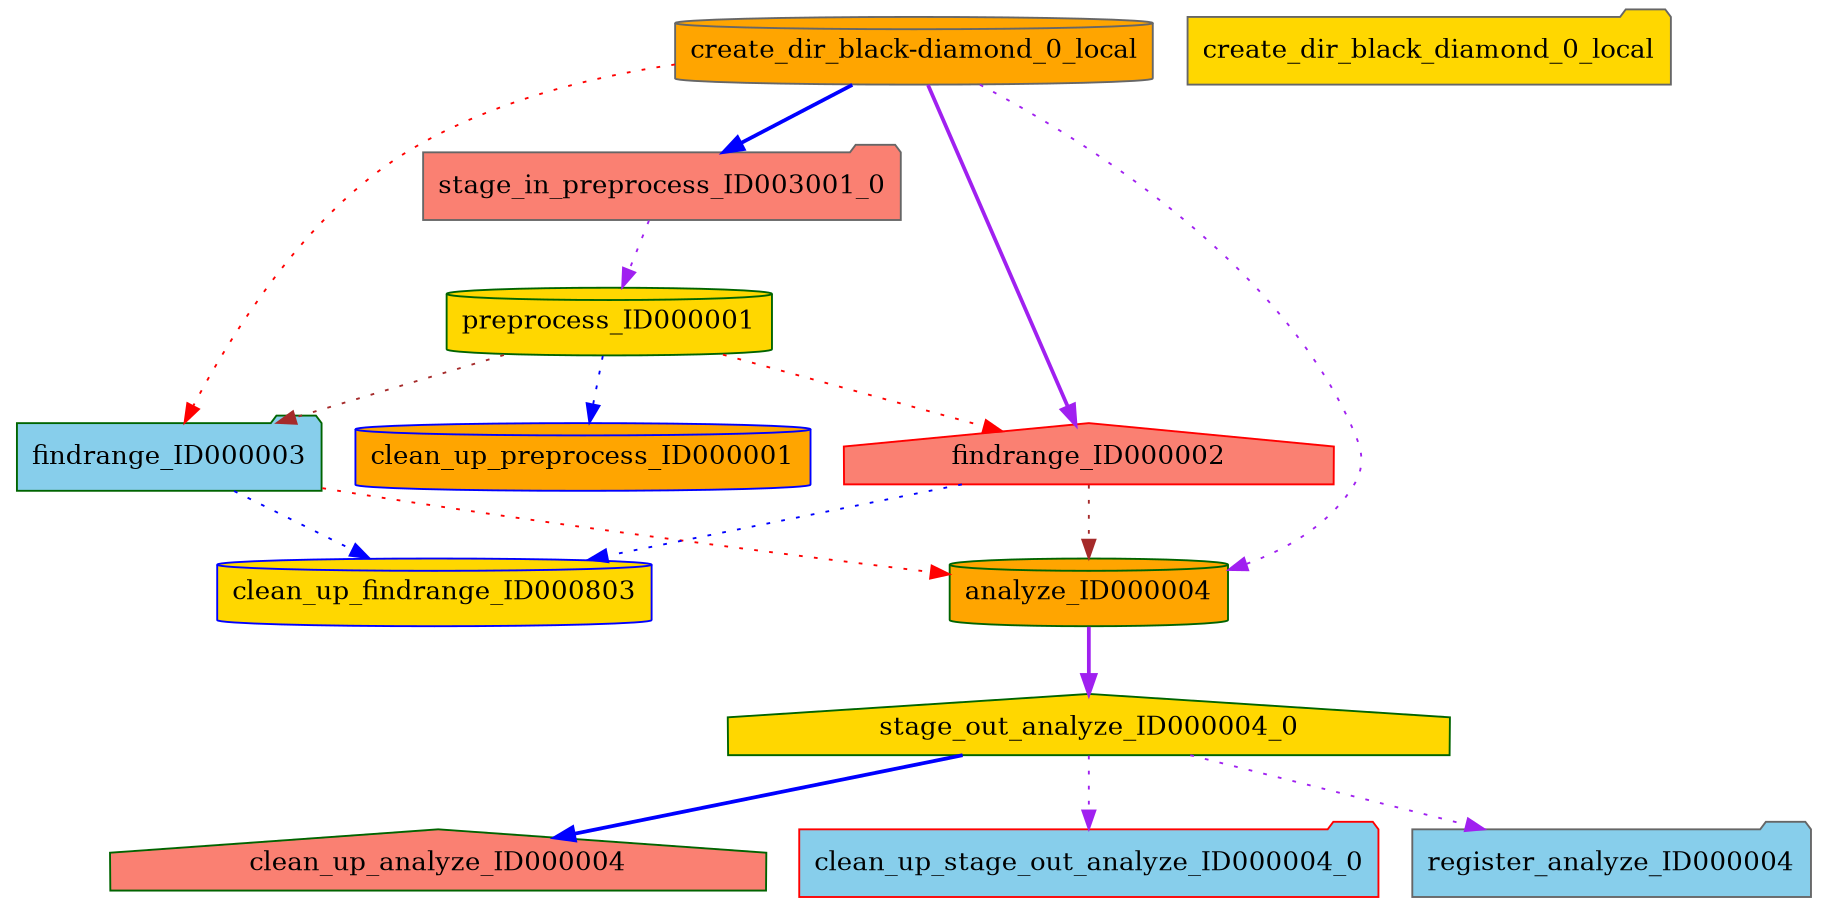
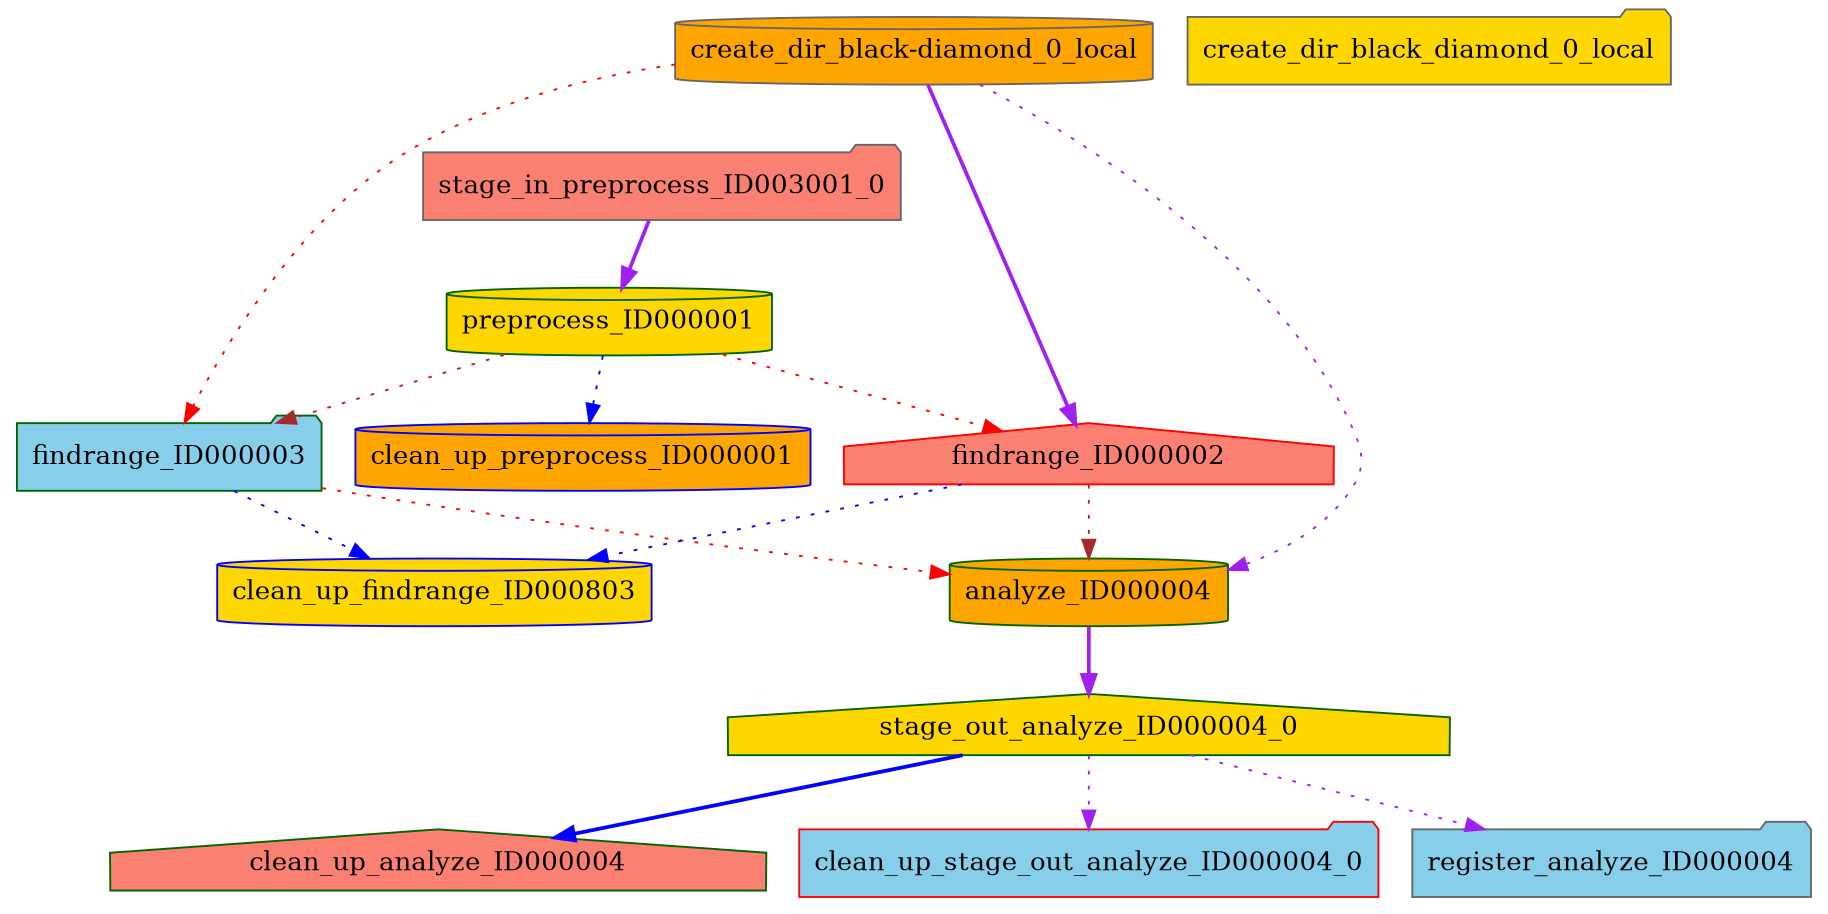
(797, 114) -> none
(639, 245) -> (639, 245)
